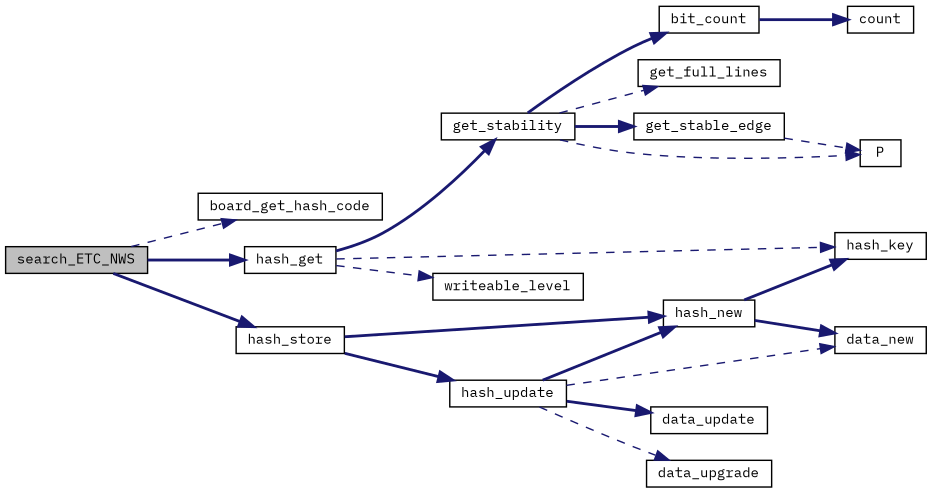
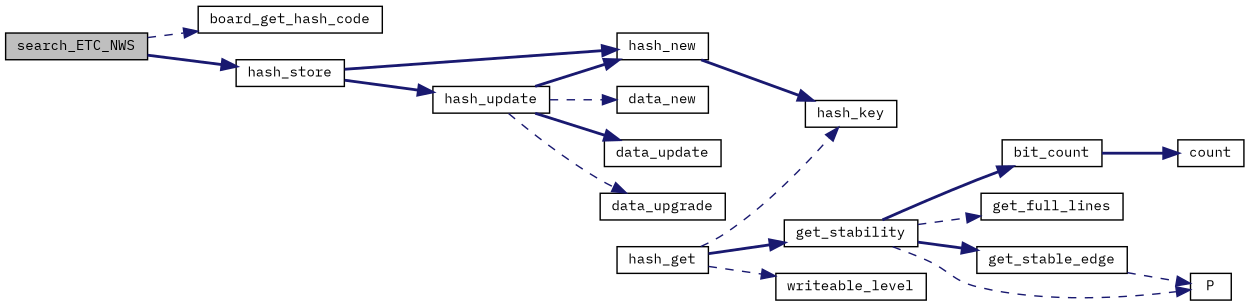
(189, 260) -> none
(787, 326) -> none
